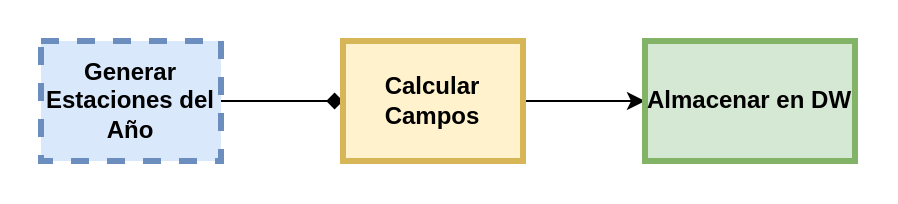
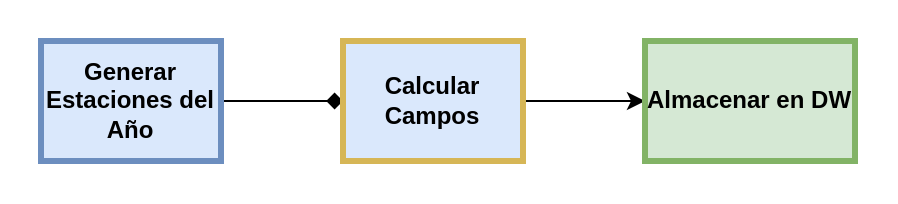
(131, 101) -> (131, 101)
(433, 101) -> (433, 101)
